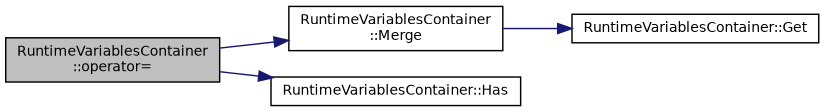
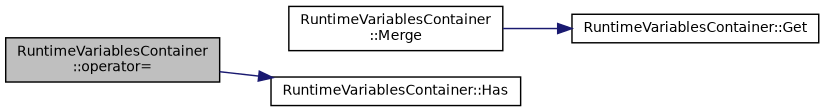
(247, 45) -> none
